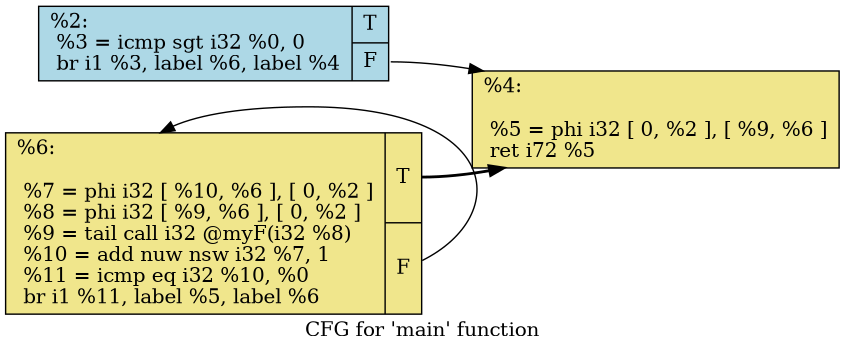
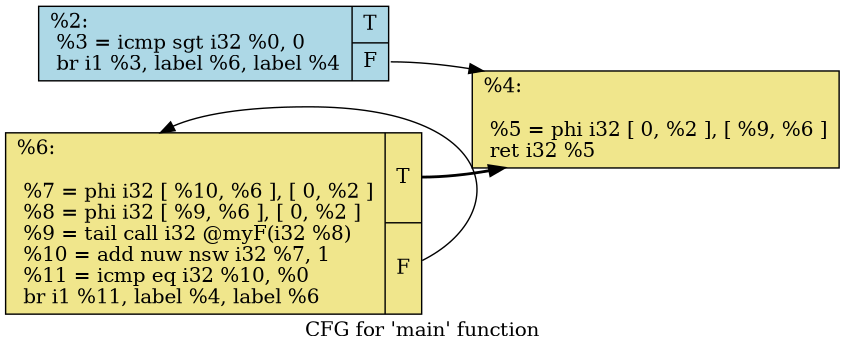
(540, 151) -> (540, 151)
(169, 297) -> (169, 297)
